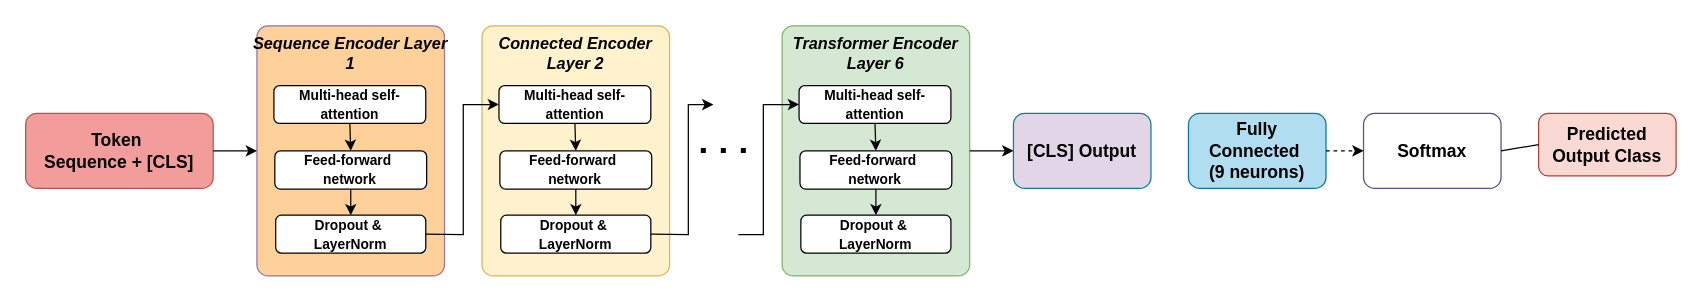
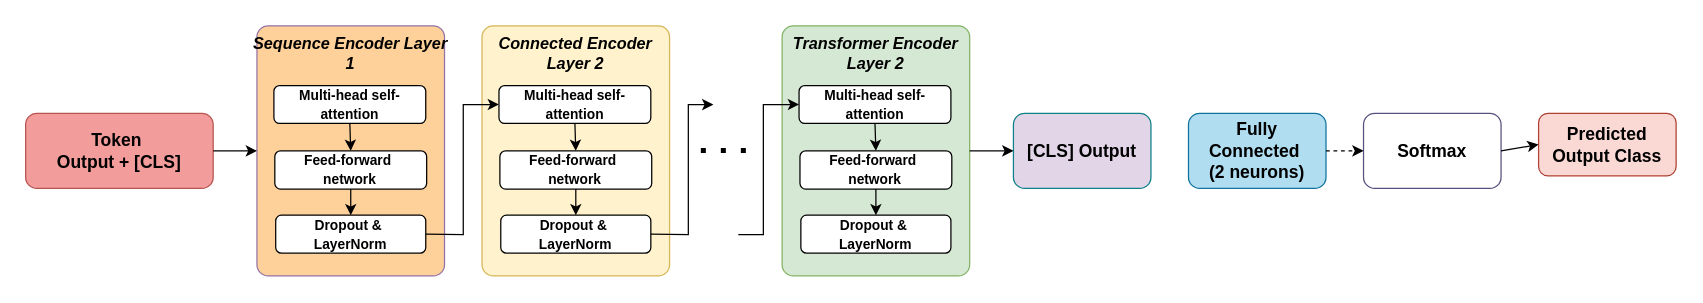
(876, 53) -> (876, 53)
(1532, 145) -> (1528, 146)
(119, 151) -> (119, 151)
(1257, 151) -> (1257, 151)
